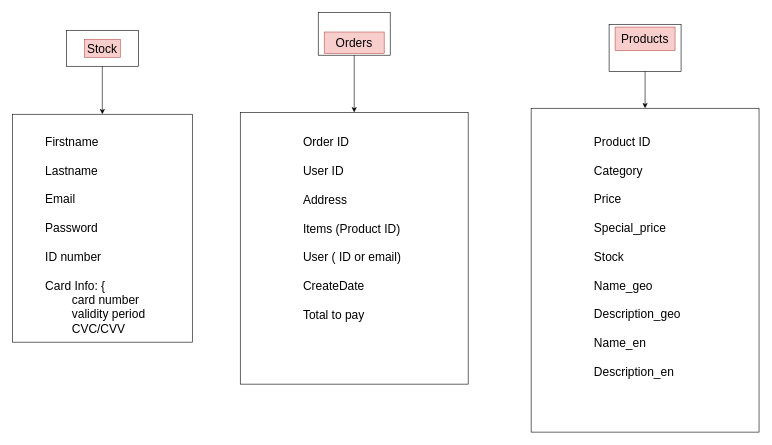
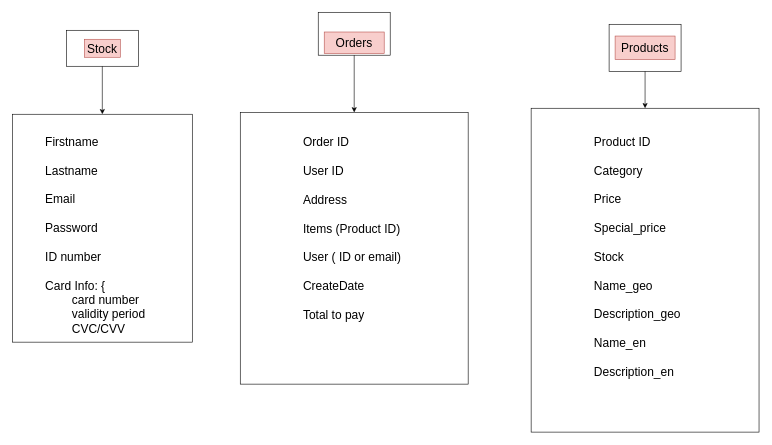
(645, 39) -> (645, 48)
